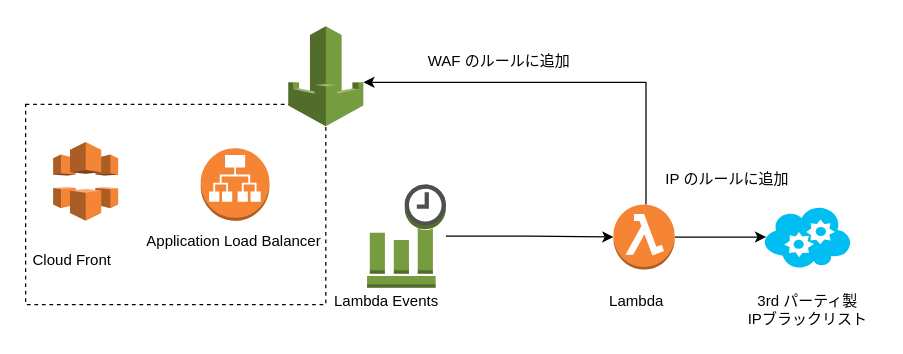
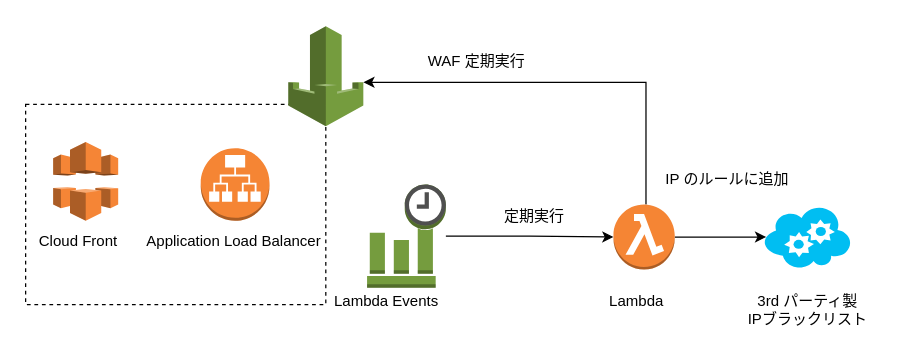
(495, 62) -> (473, 62)
none -> (539, 217)
(81, 261) -> (87, 242)
